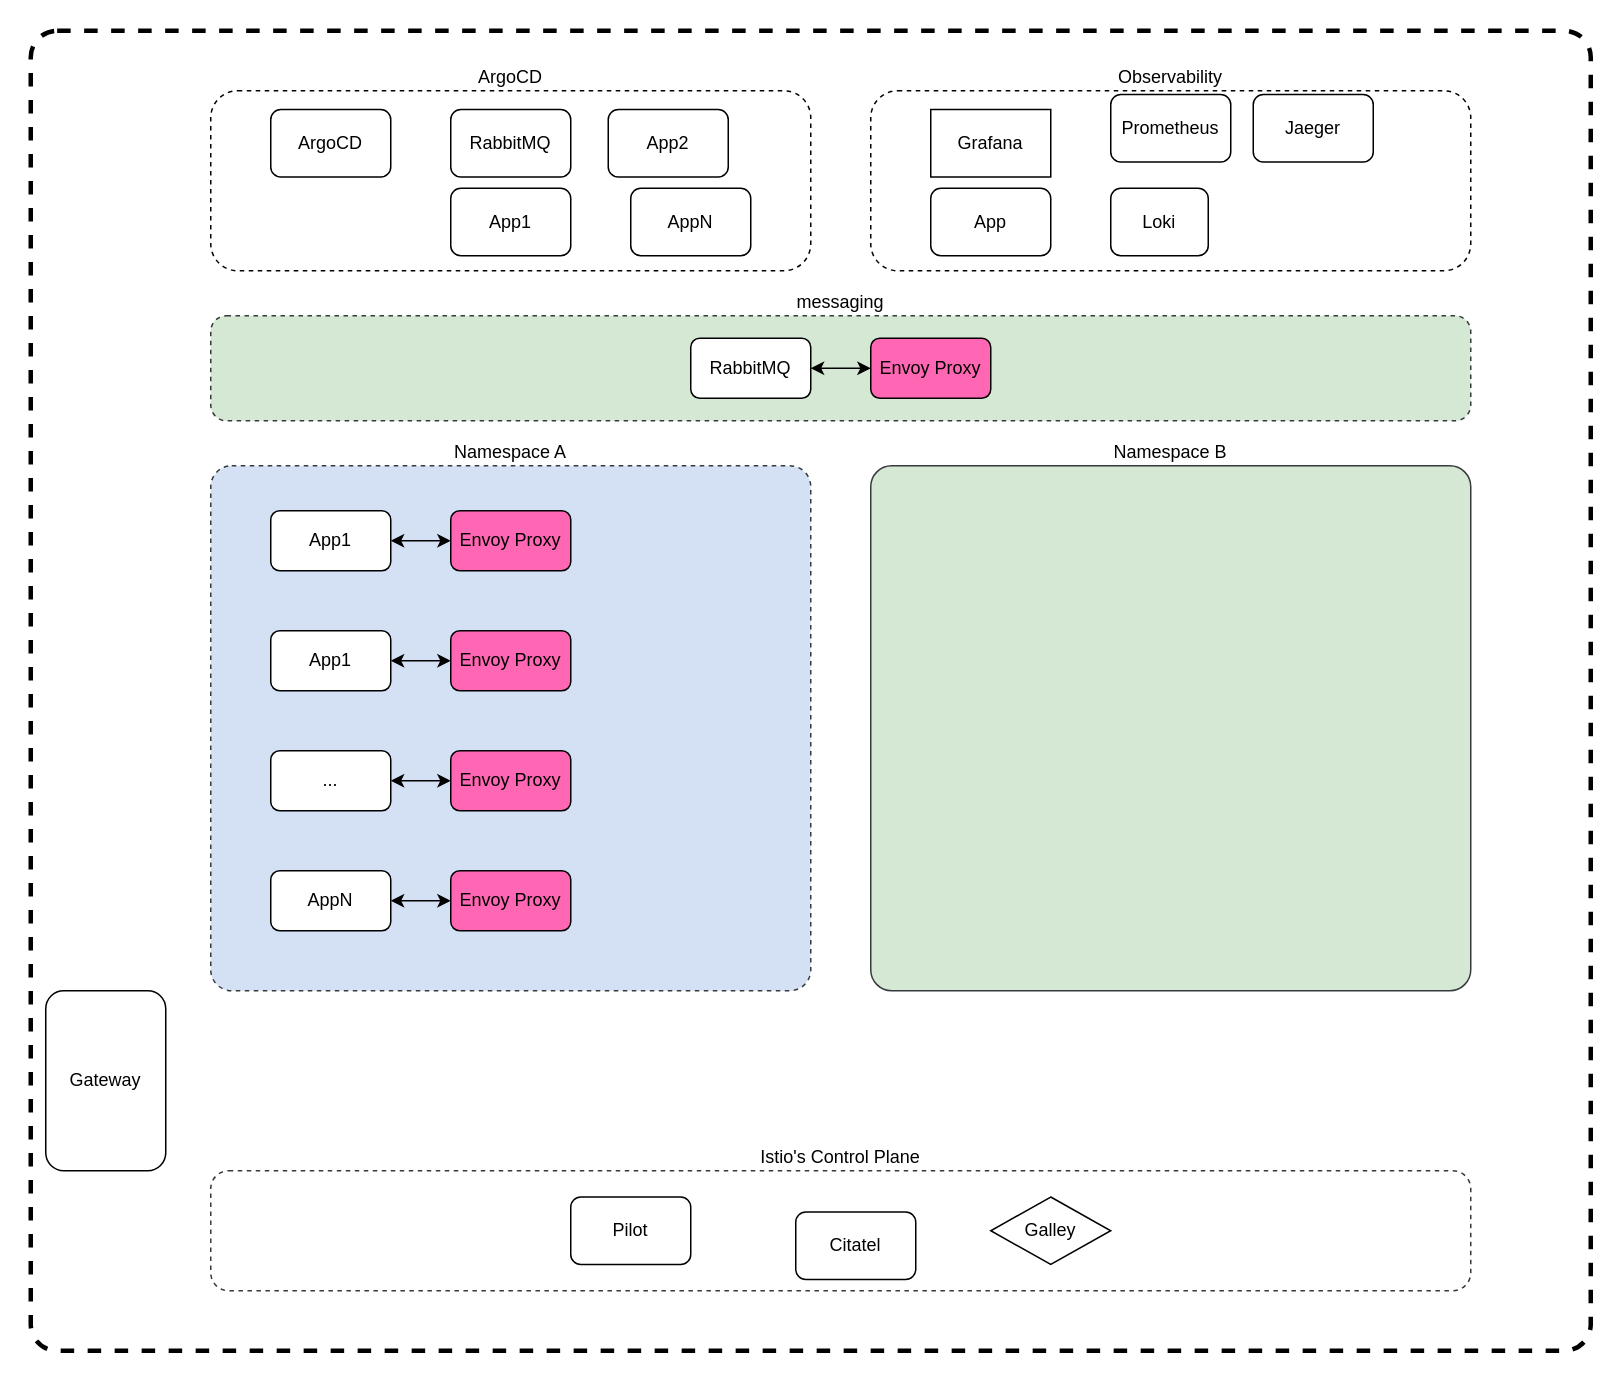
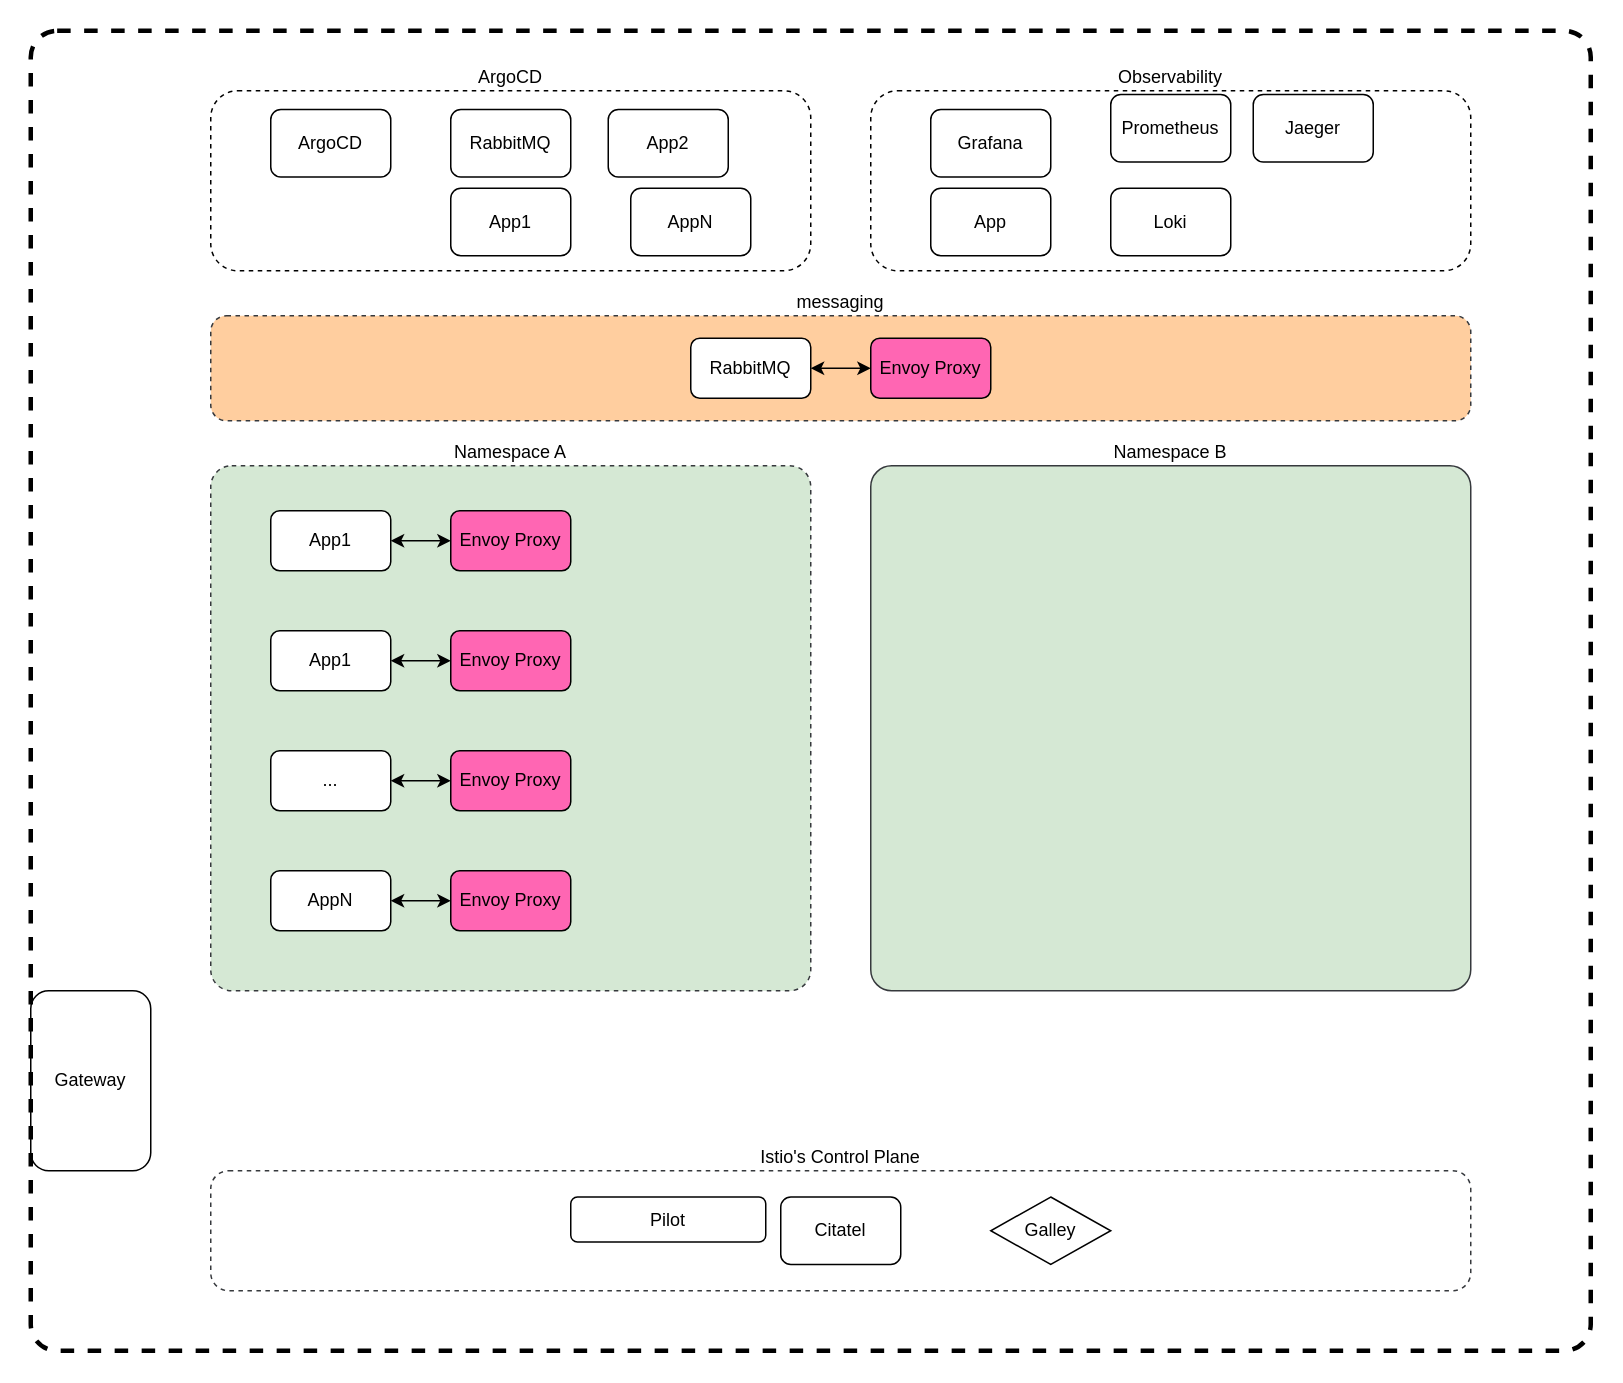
(991, 143) -> (991, 143)
(1160, 222) -> (1171, 222)
(841, 368) -> (841, 368)
(511, 728) -> (511, 728)
(106, 1081) -> (91, 1081)
(631, 1231) -> (668, 1220)
(856, 1246) -> (841, 1231)
